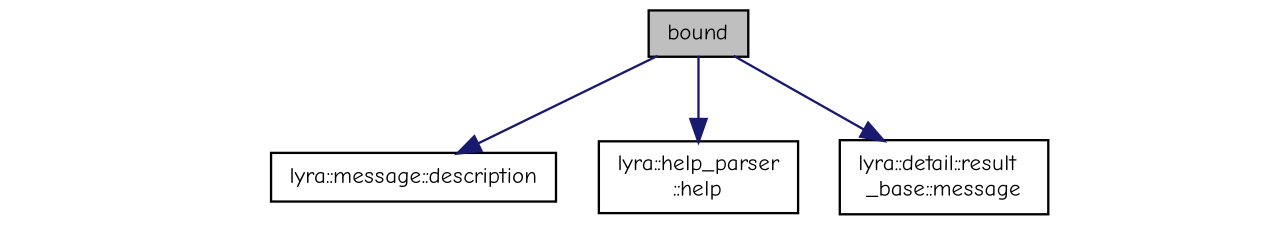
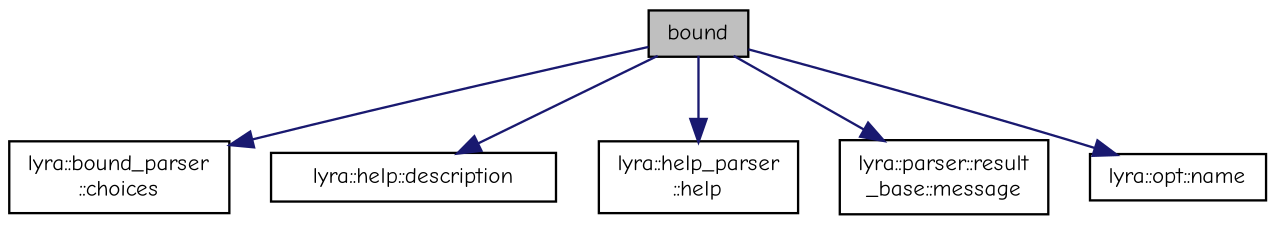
none -> (119, 177)
(414, 177) -> (414, 177)
(944, 177) -> (944, 177)
none -> (1178, 177)
